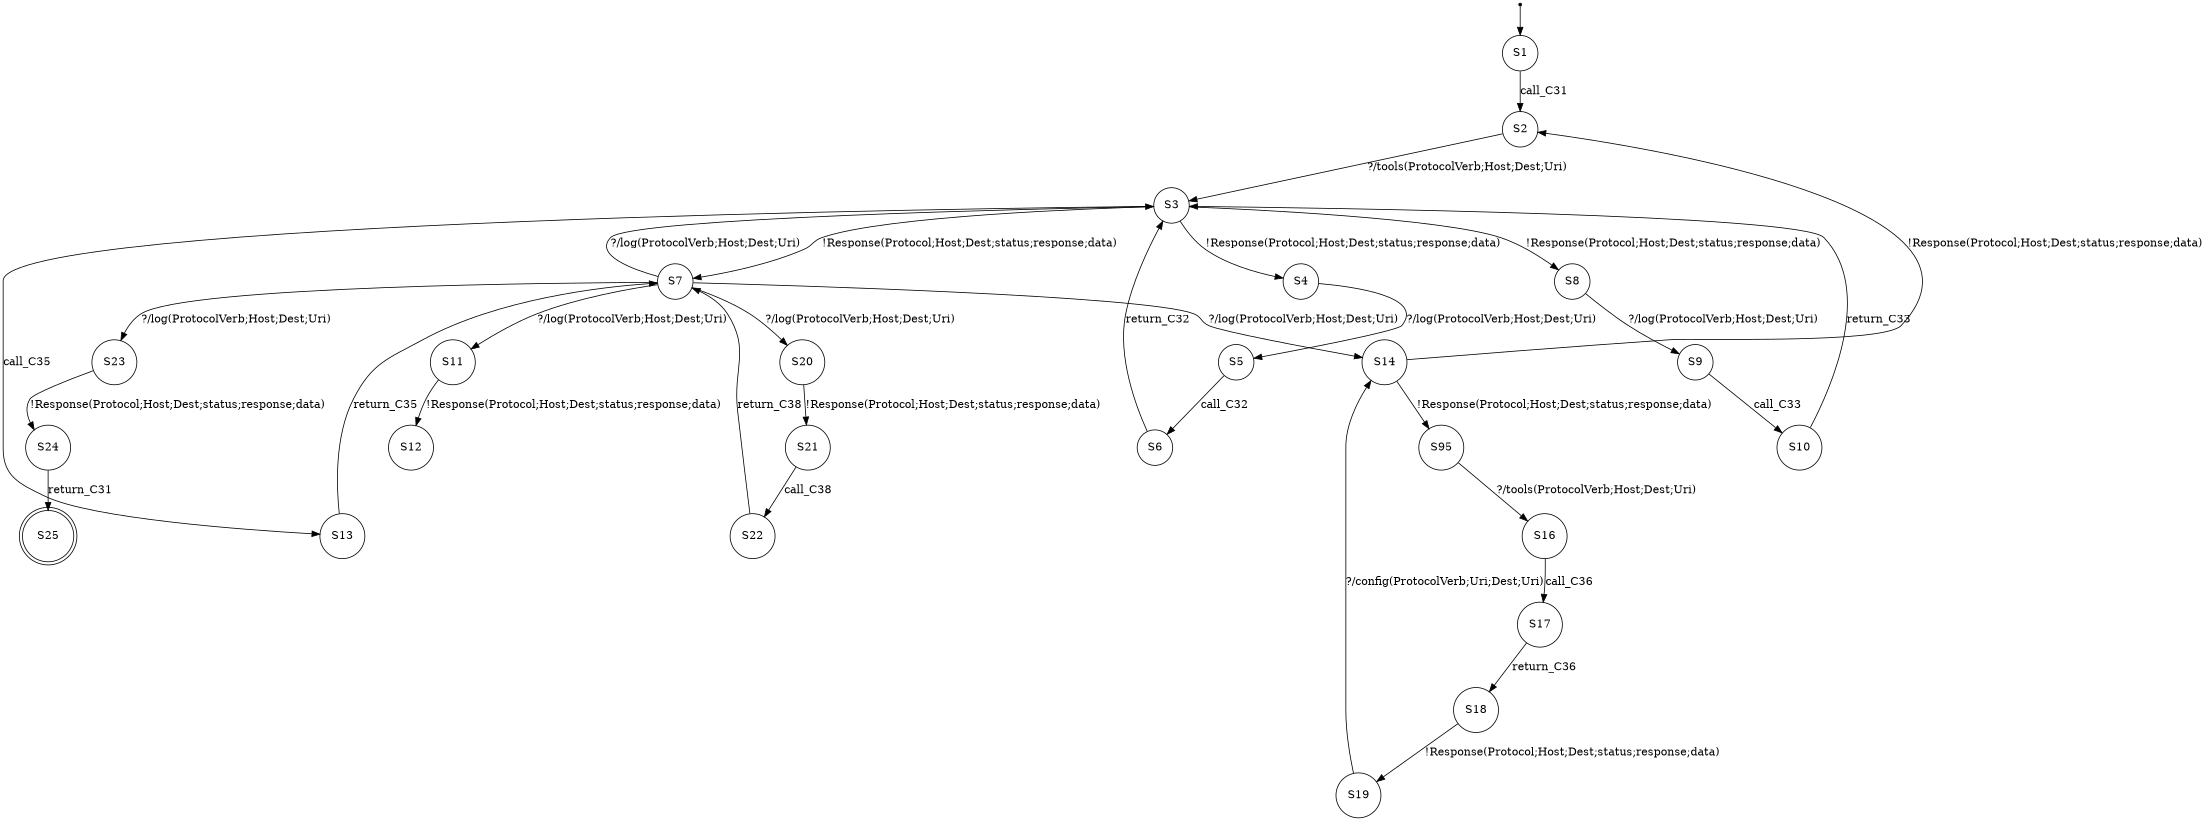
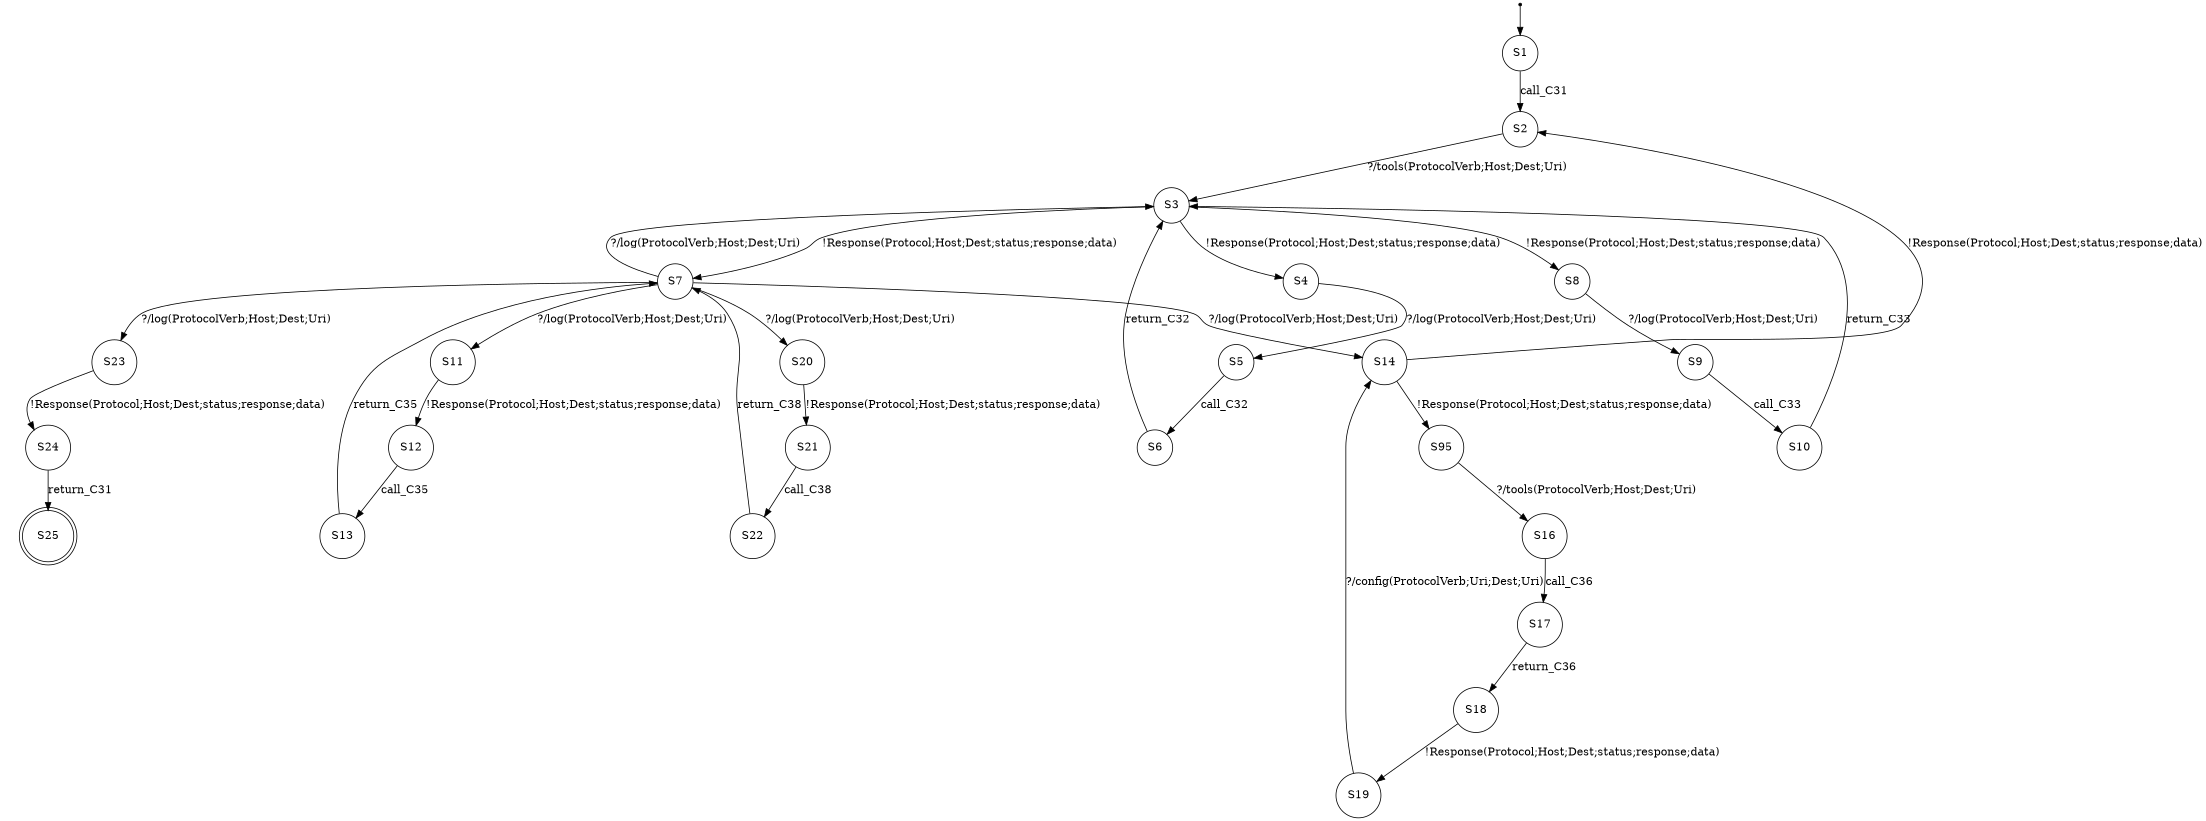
(322, 232) -> (379, 489)
